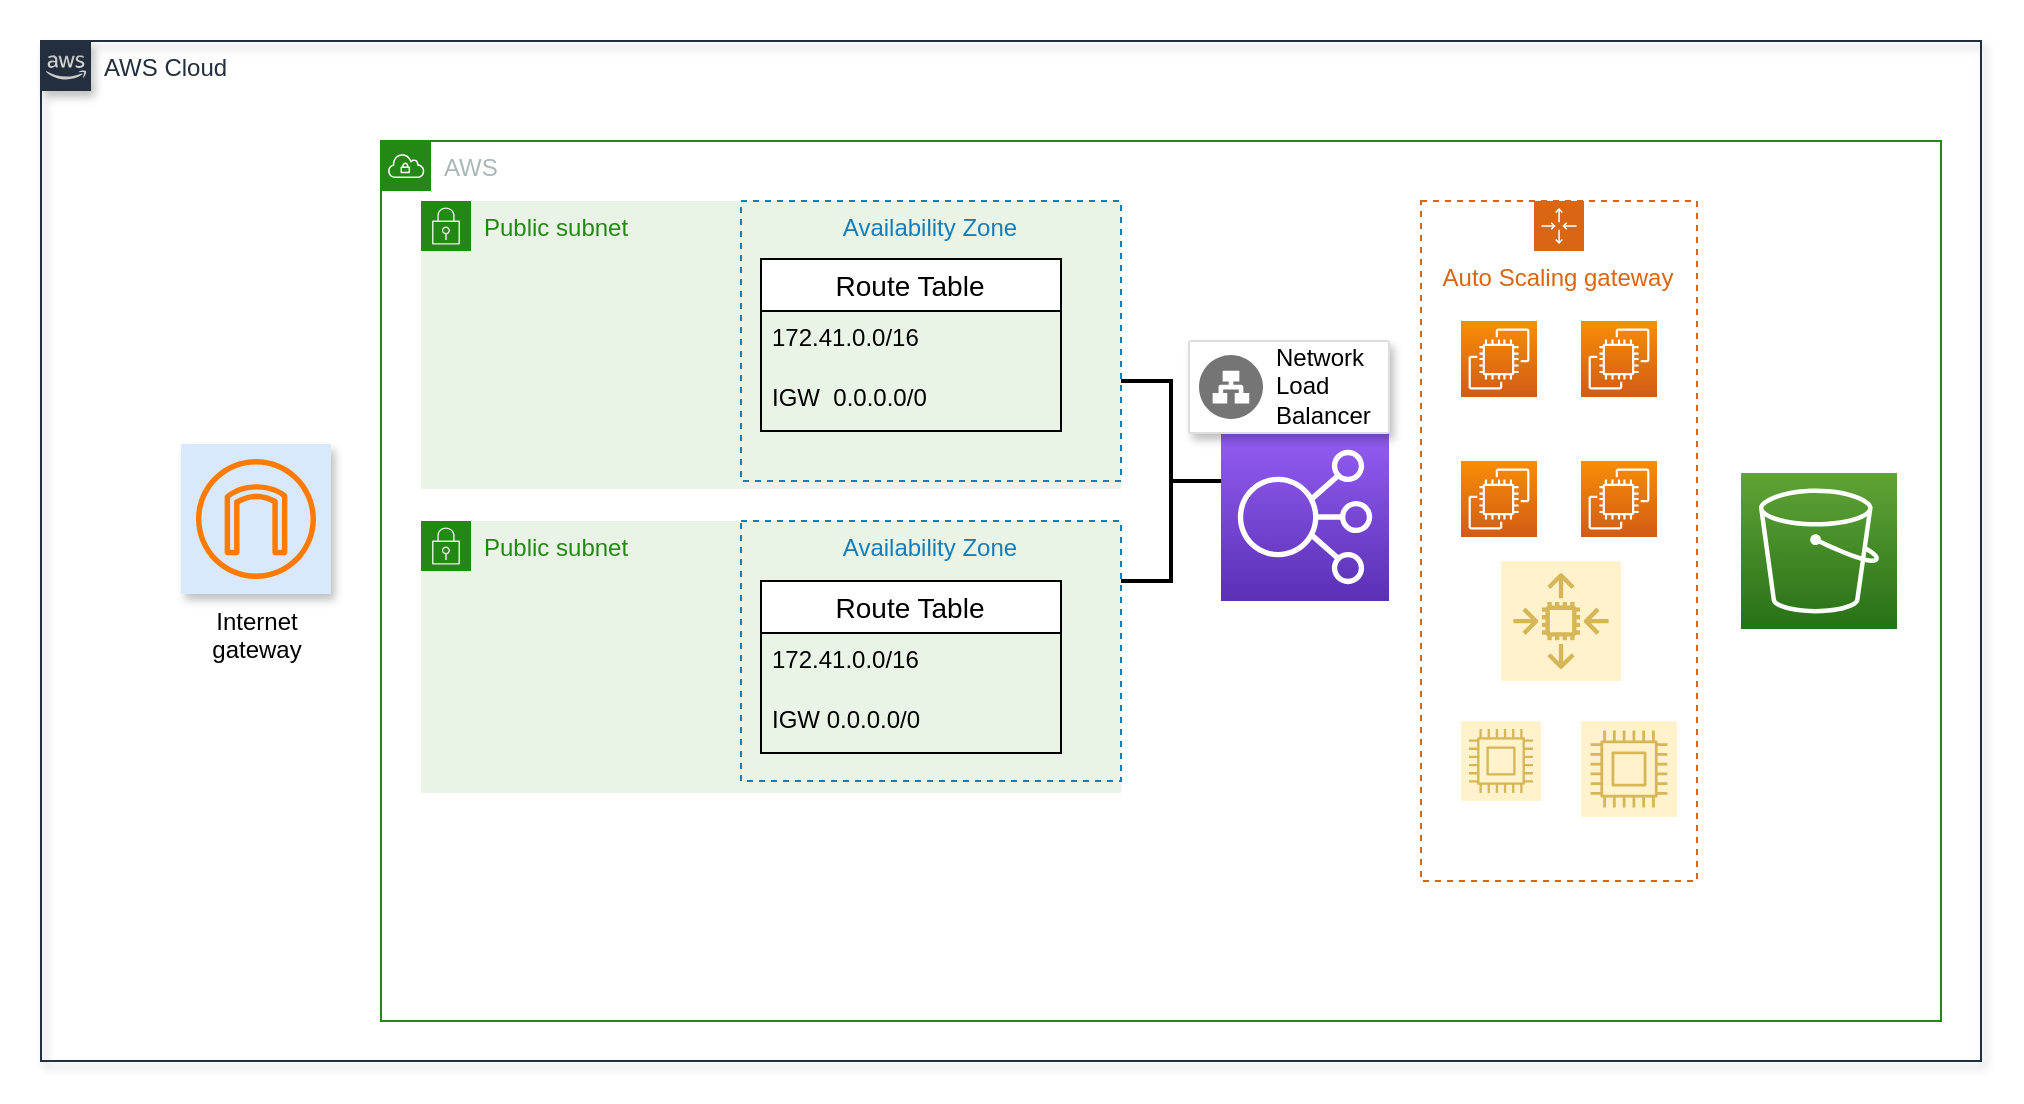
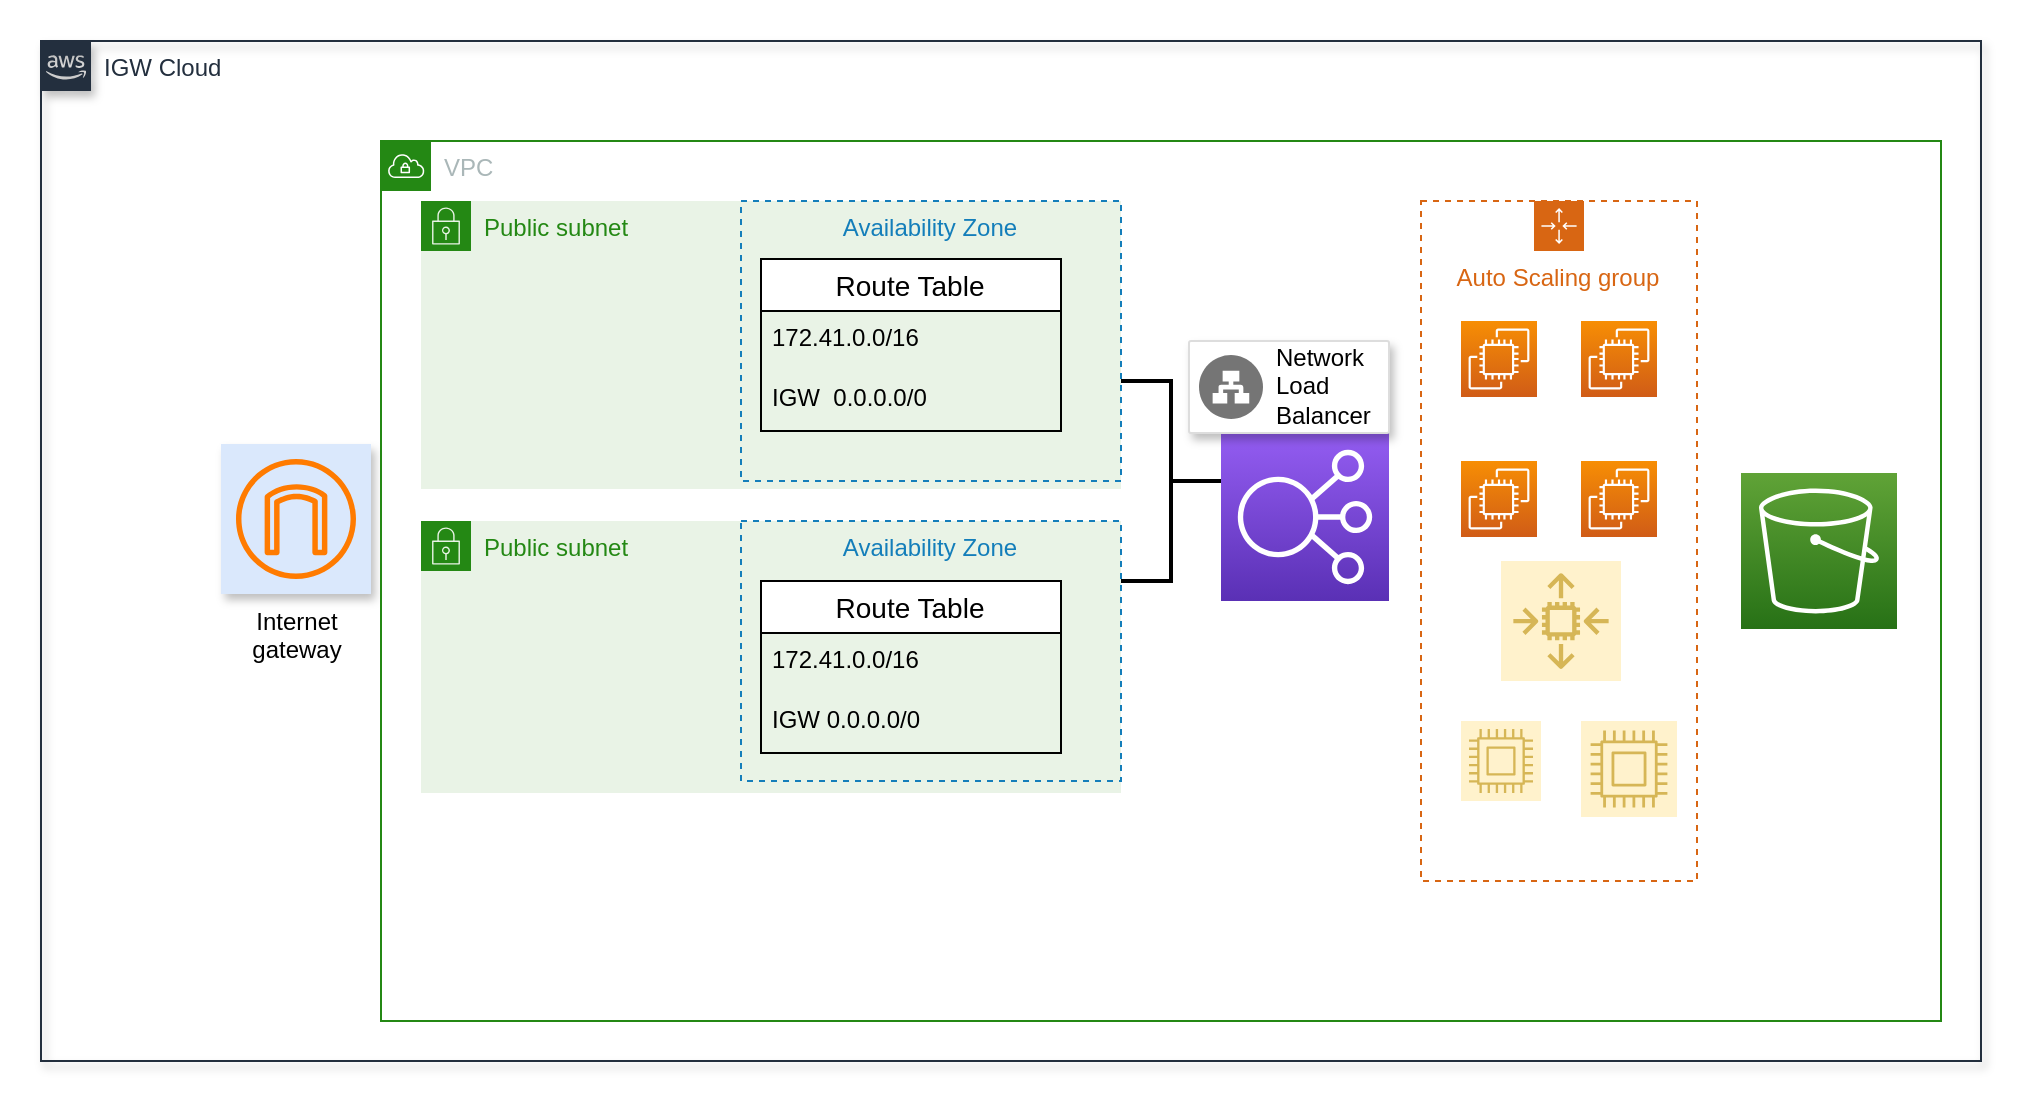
(159, 69) -> (159, 69)
(465, 169) -> (465, 169)
(1559, 279) -> (1559, 279)
(256, 519) -> (296, 519)
